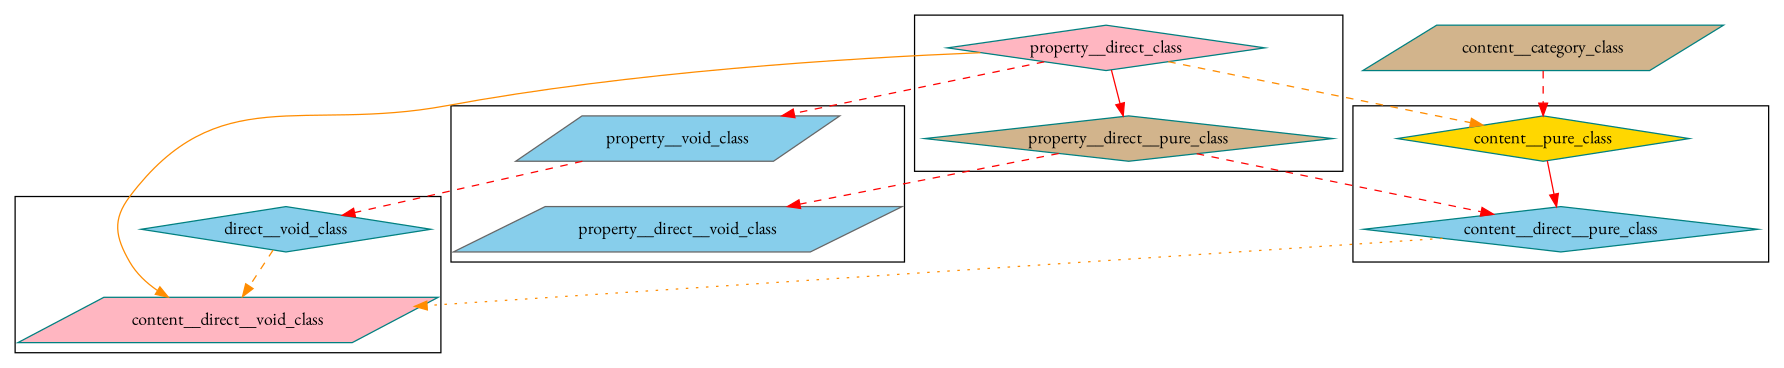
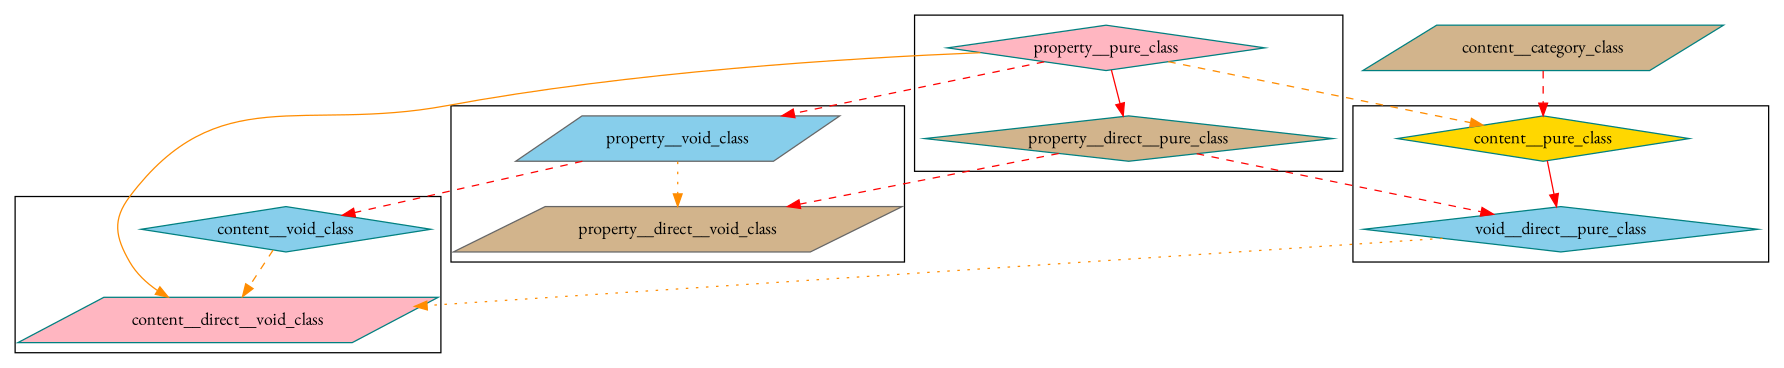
(1106, 48) -> (1106, 48)
none -> (678, 178)
(286, 229) -> (286, 229)
(678, 229) -> (678, 229)
(1561, 229) -> (1561, 229)
